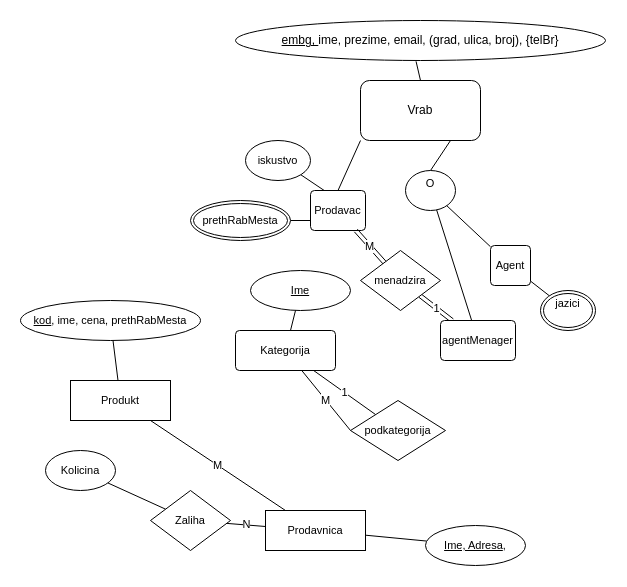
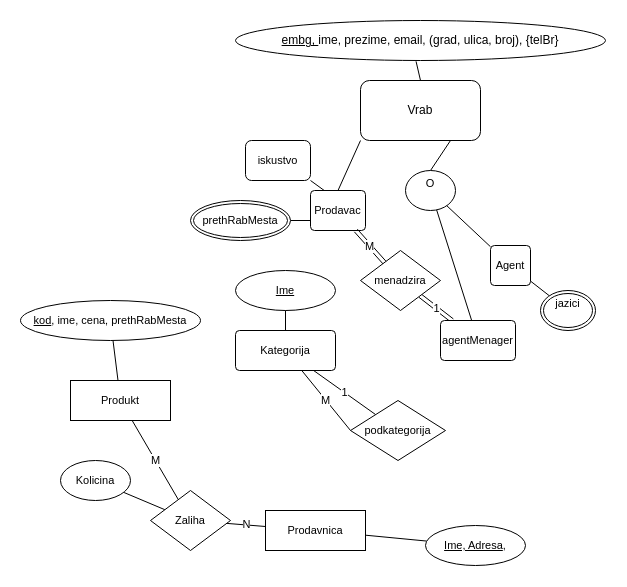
(278, 161) -> (278, 161)
(301, 291) -> (286, 291)
(218, 466) -> (155, 460)
(81, 471) -> (96, 481)
